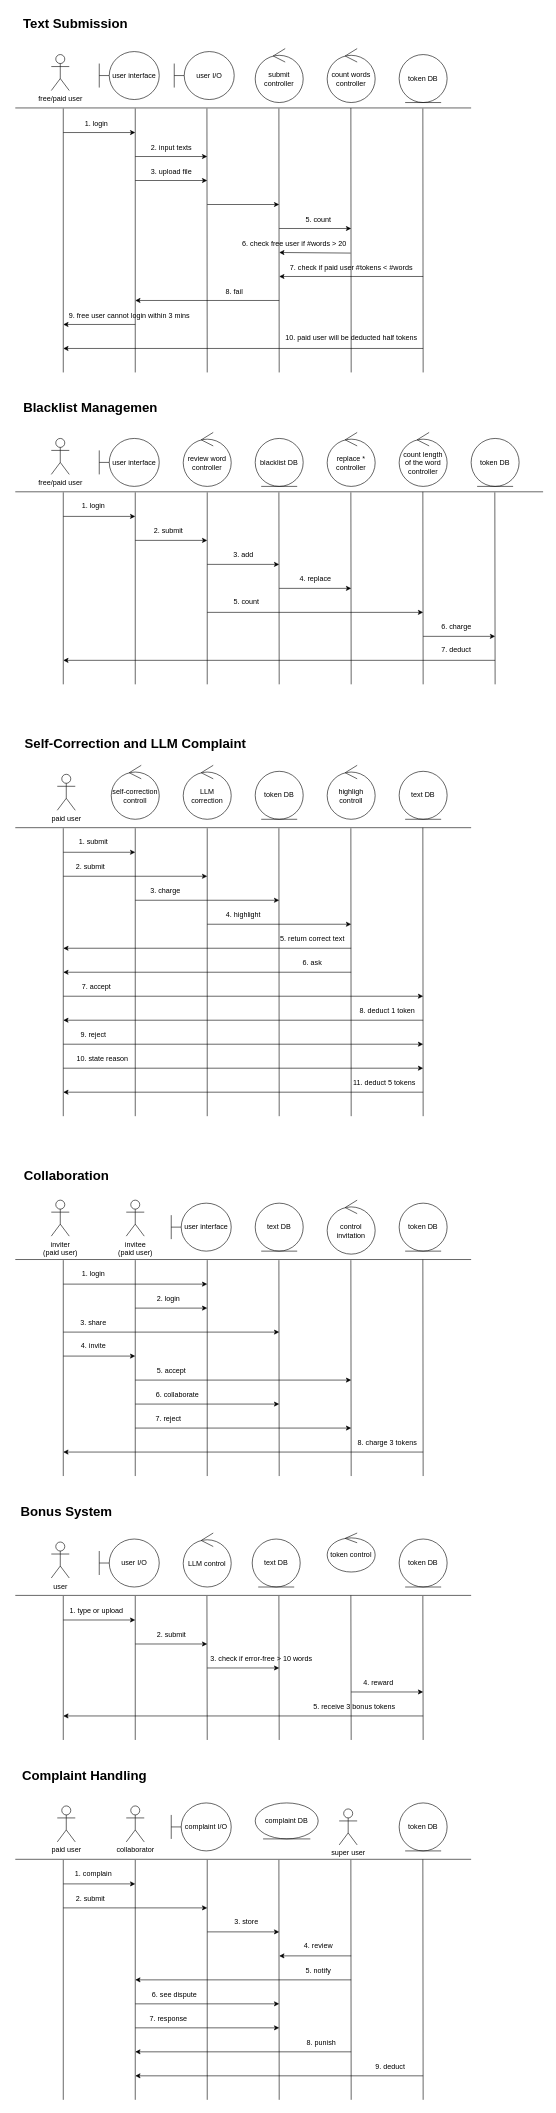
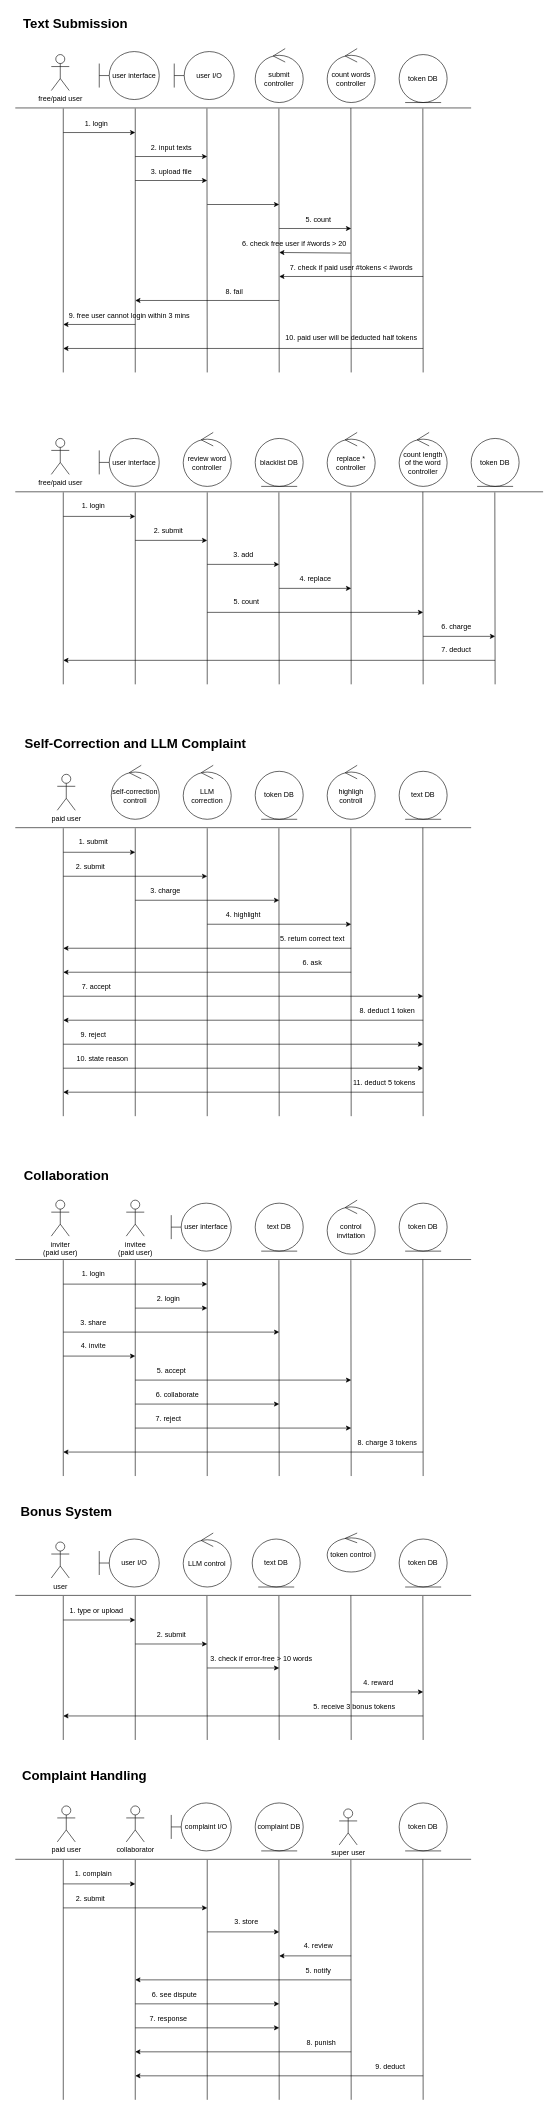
(90, 408) -> none
(287, 1821) -> (279, 1827)
